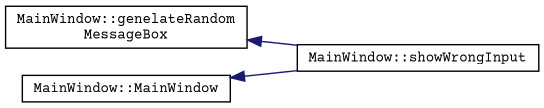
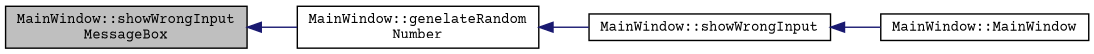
(126, 27) -> (418, 27)
none -> (126, 27)
(271, 73) -> (863, 27)
